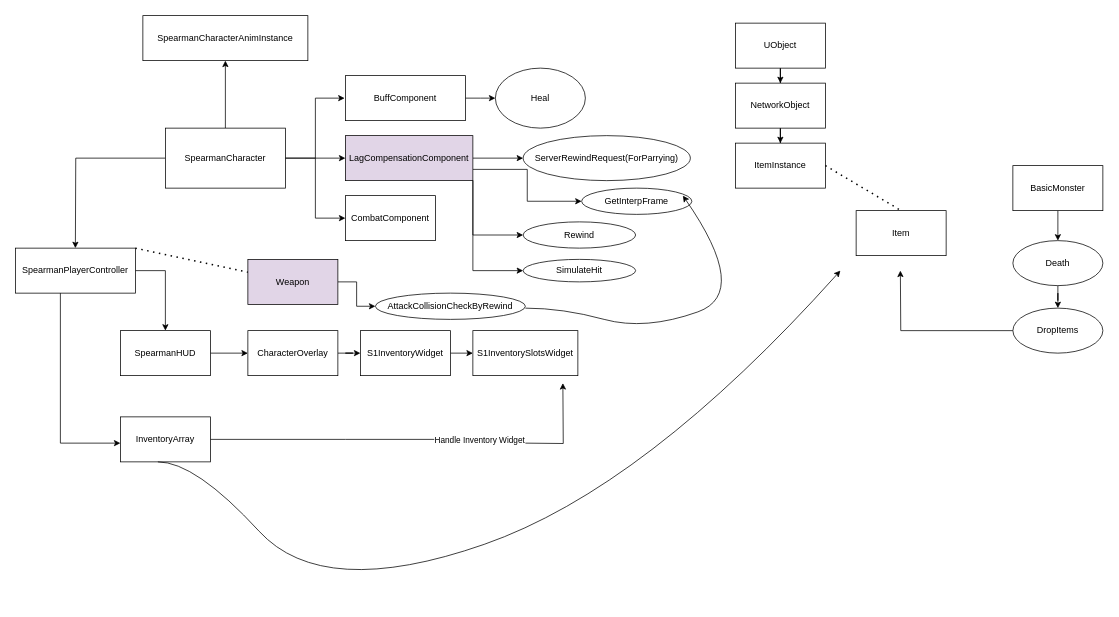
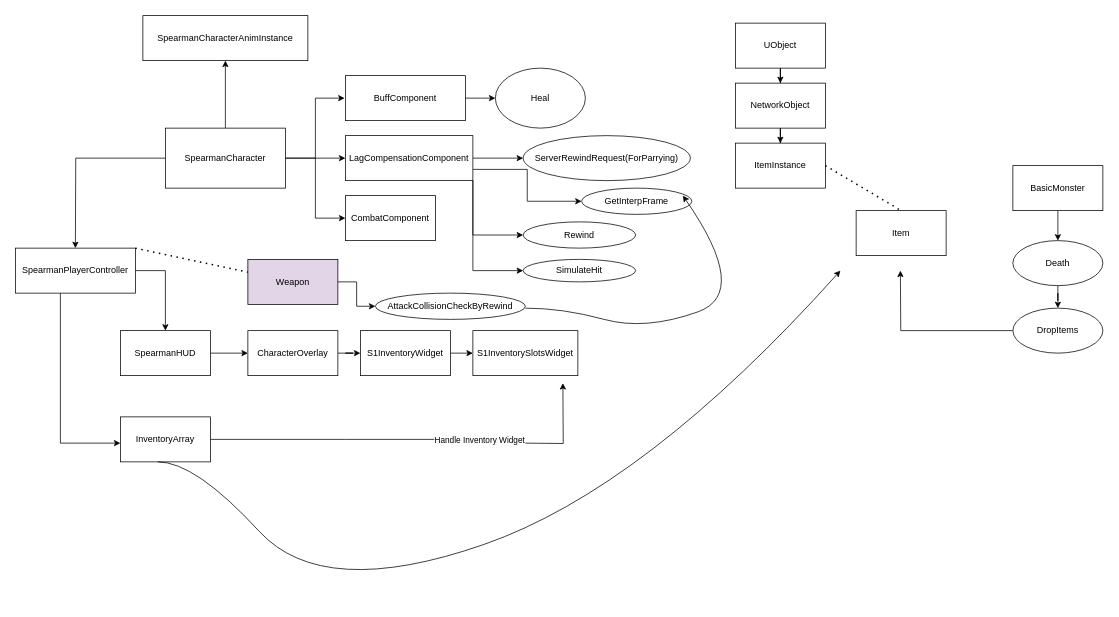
(409, 158) -> (409, 158)
